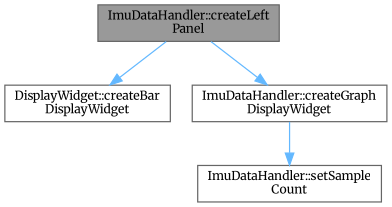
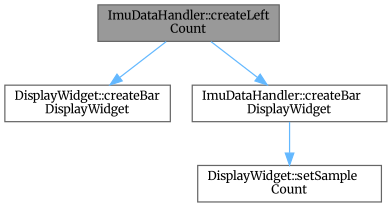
(189, 23) -> (189, 23)
(290, 103) -> (290, 103)
(290, 184) -> (290, 184)
